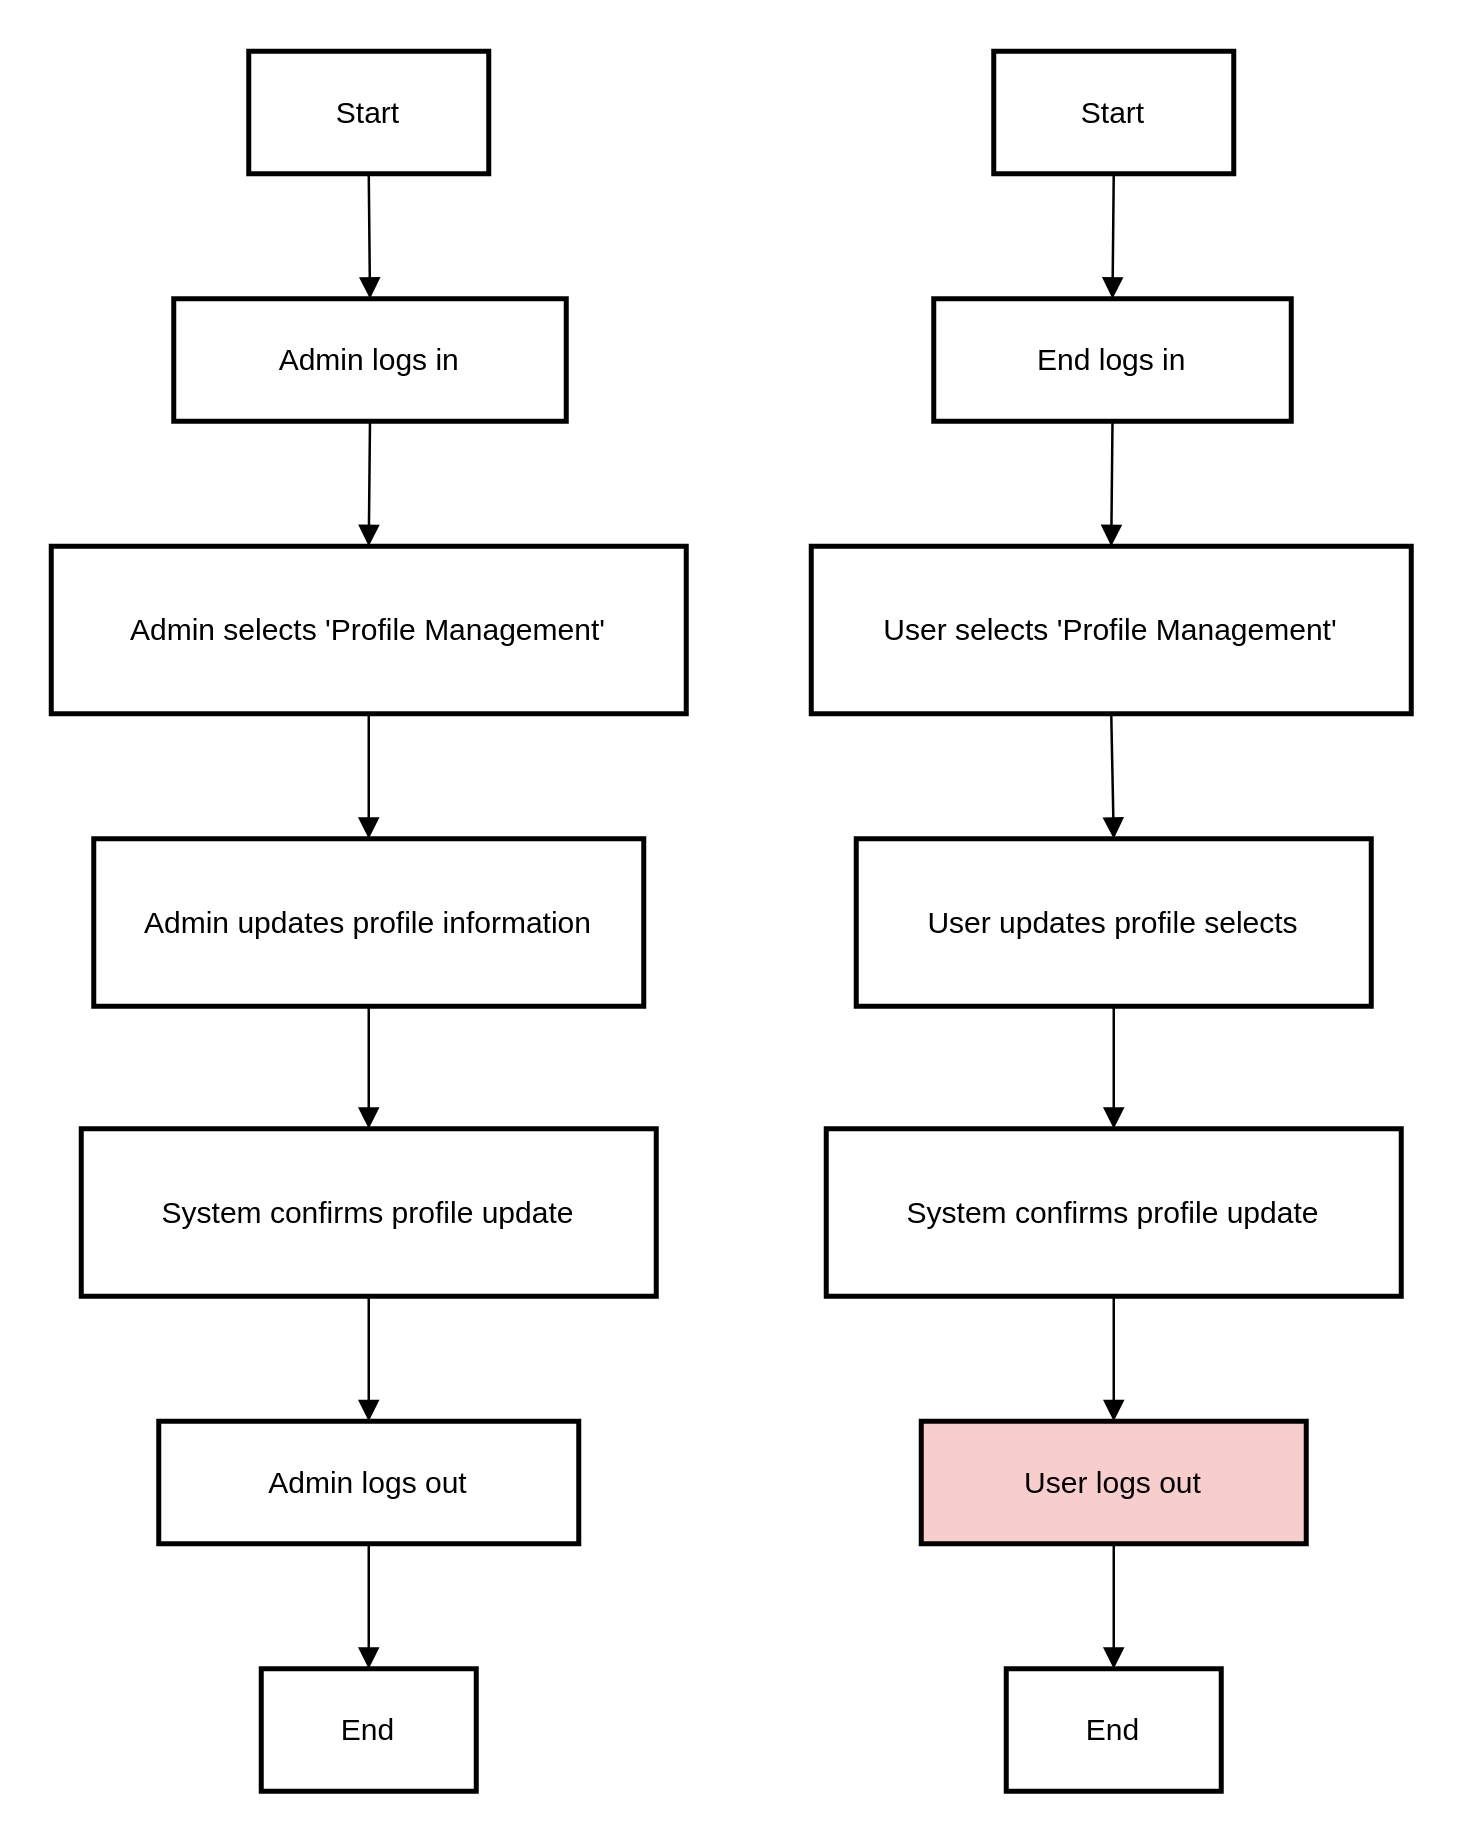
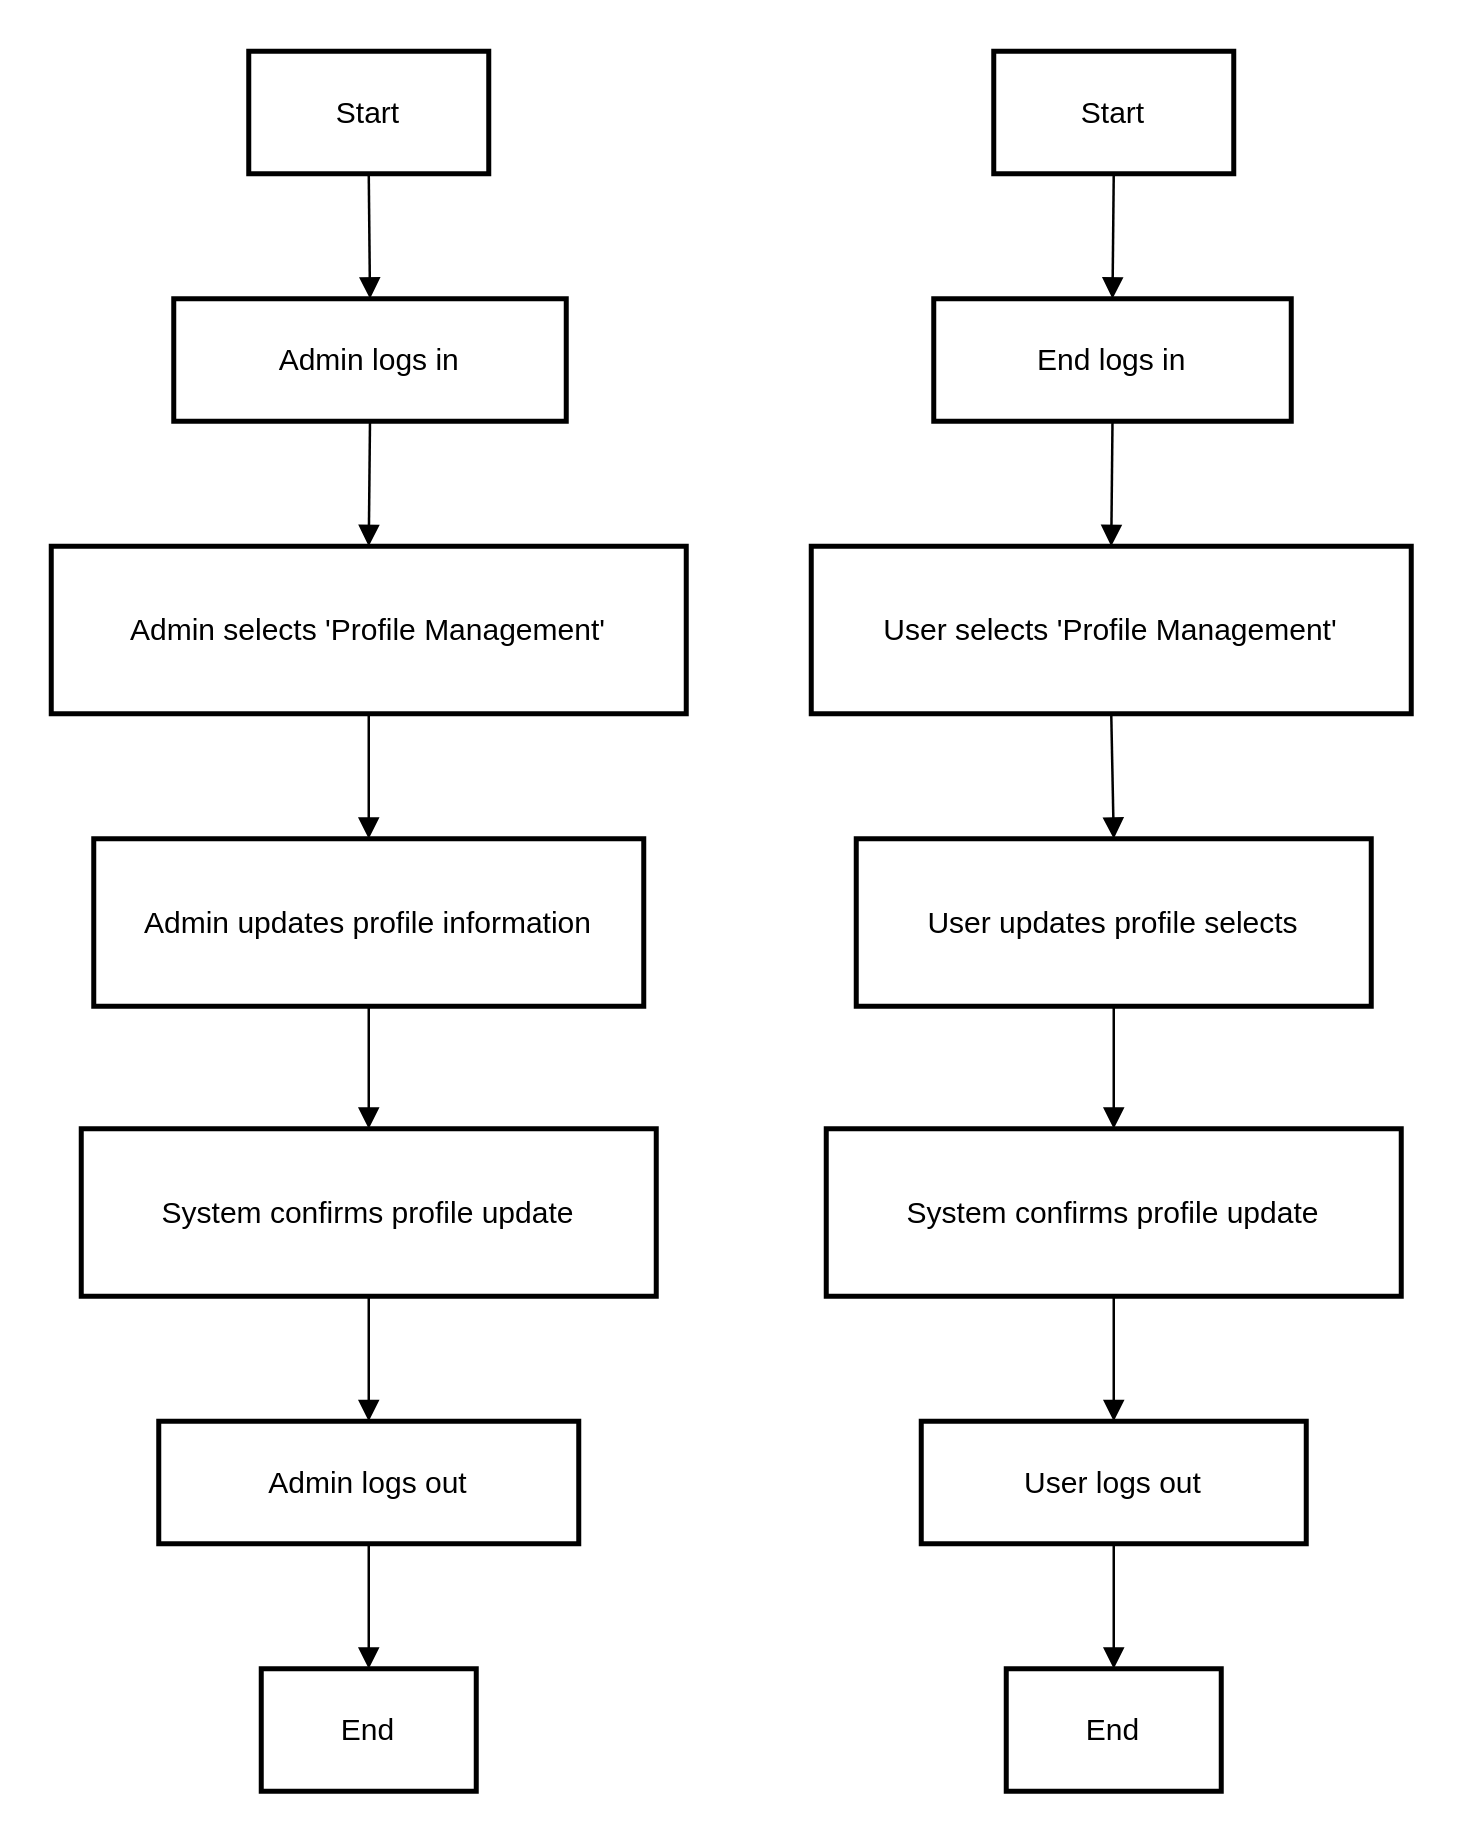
(1114, 1483) -> (1114, 1483)
